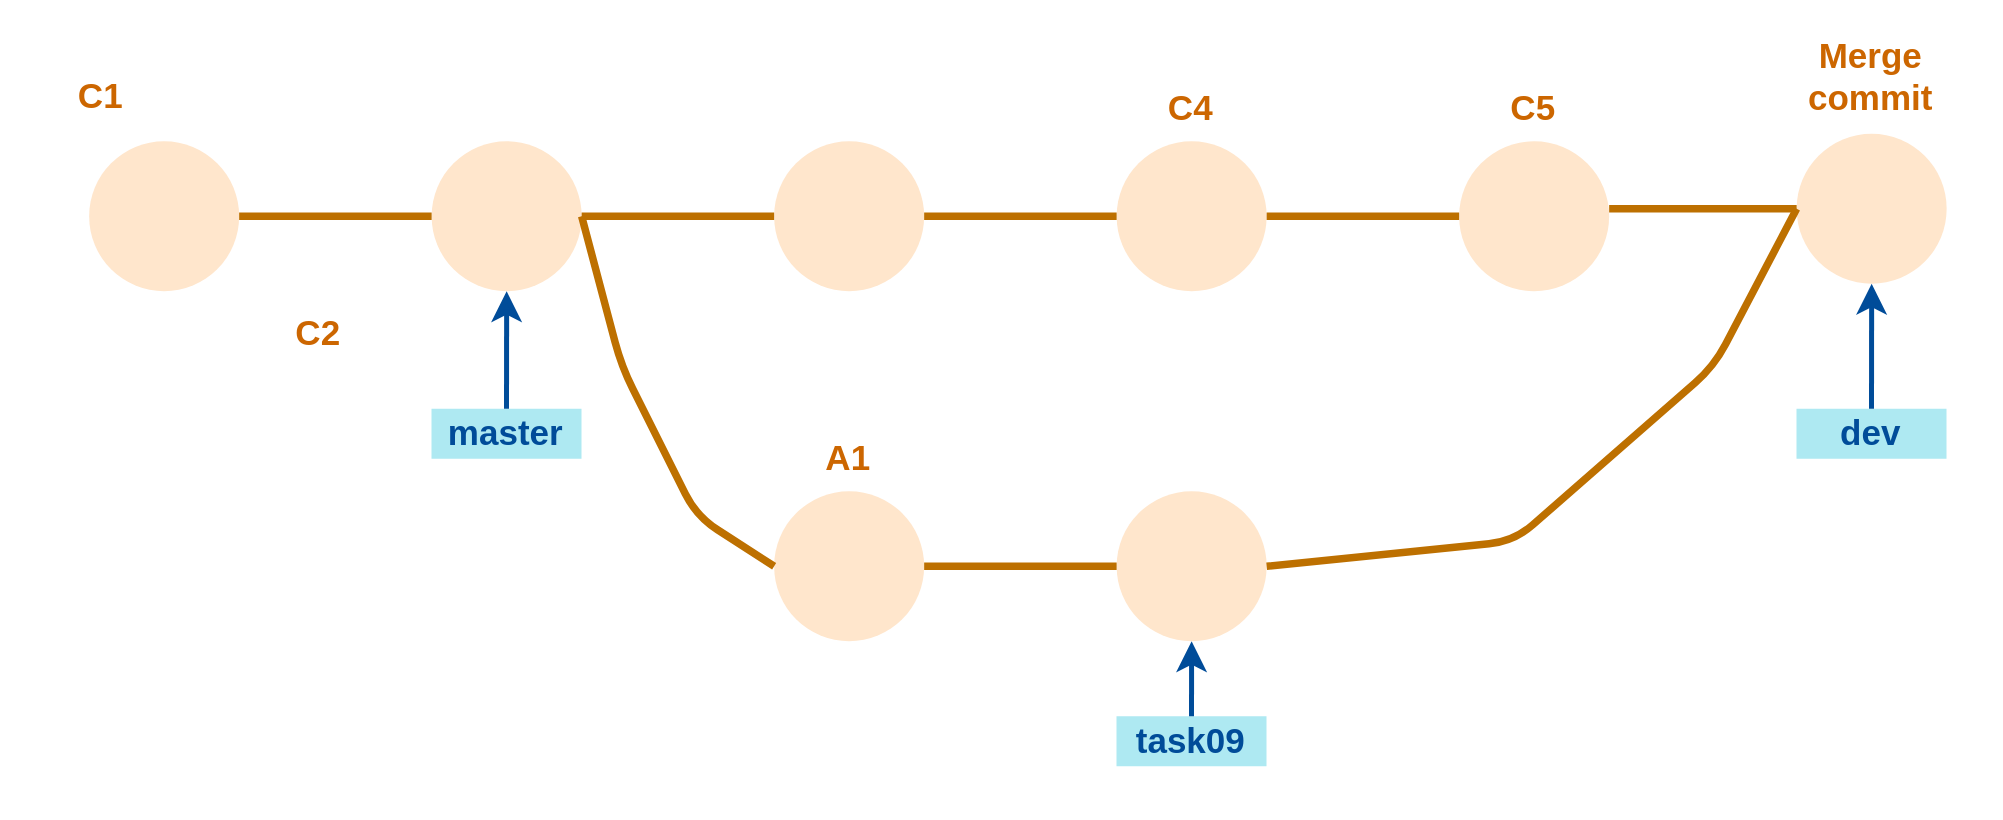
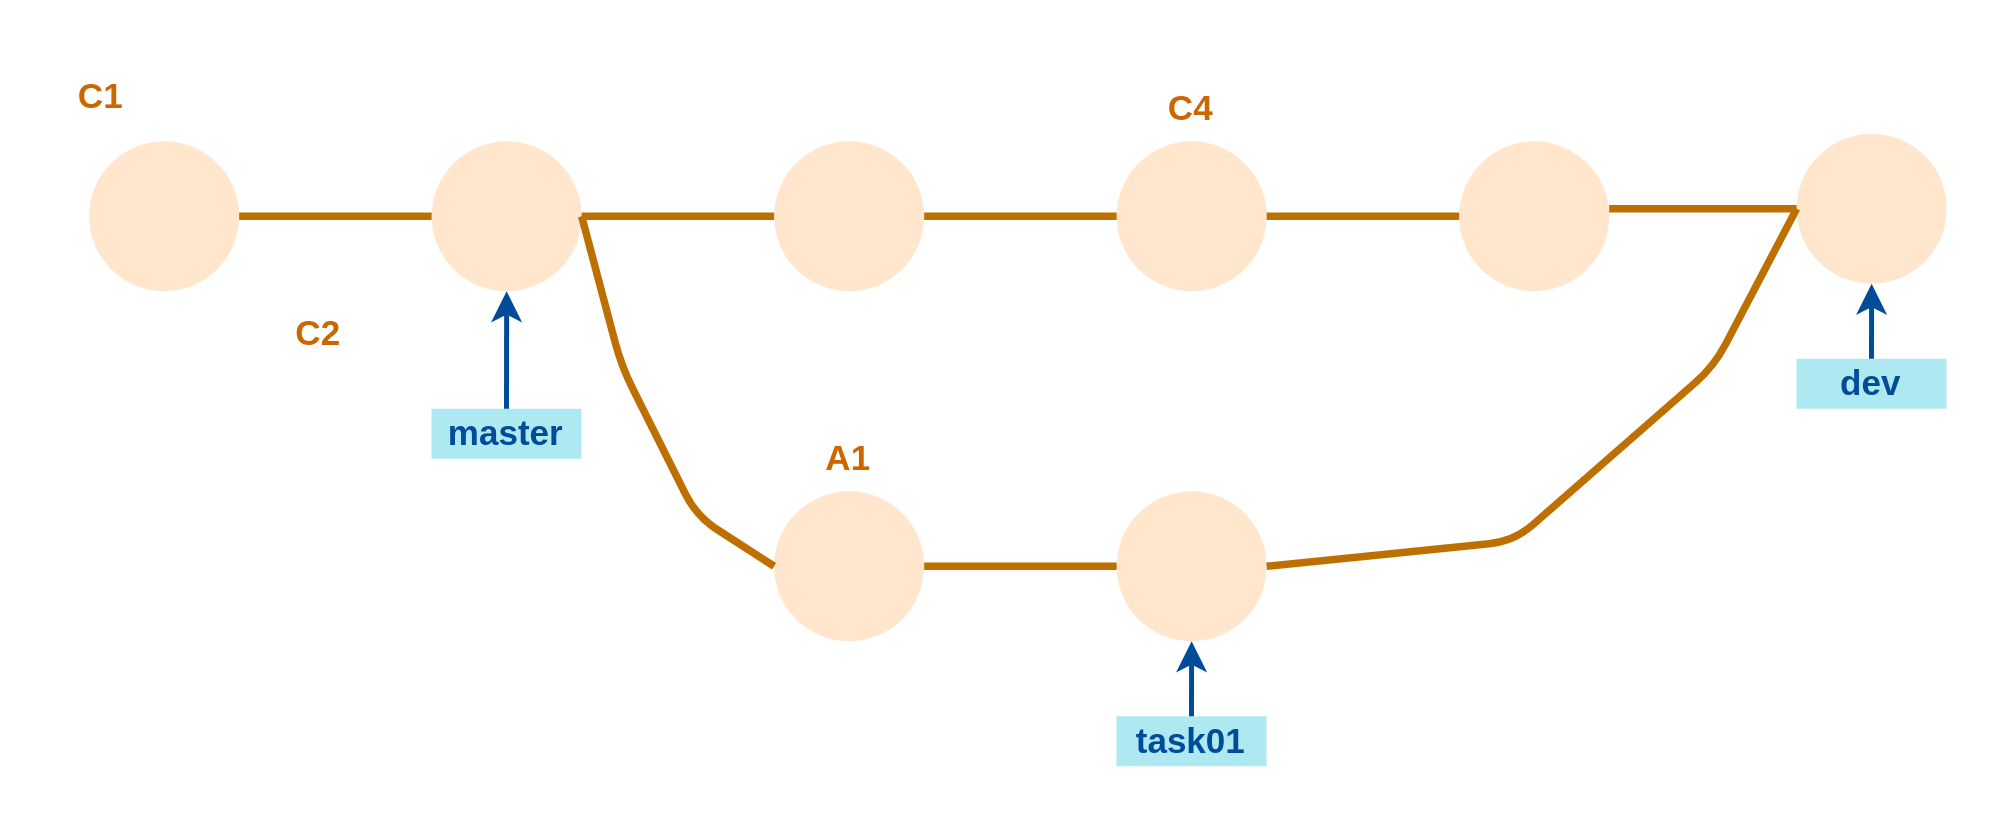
(1871, 76) -> none
(1534, 109) -> none
(1871, 434) -> (1871, 384)
(1191, 741) -> (1191, 741)
